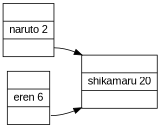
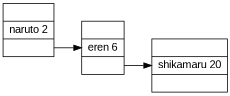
(65, 49) -> (64, 48)
